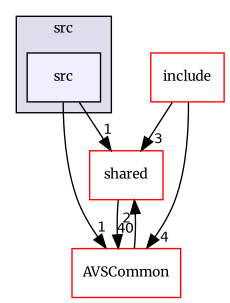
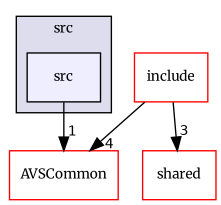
(92, 122) -> none
(117, 217) -> none
(135, 231) -> none
